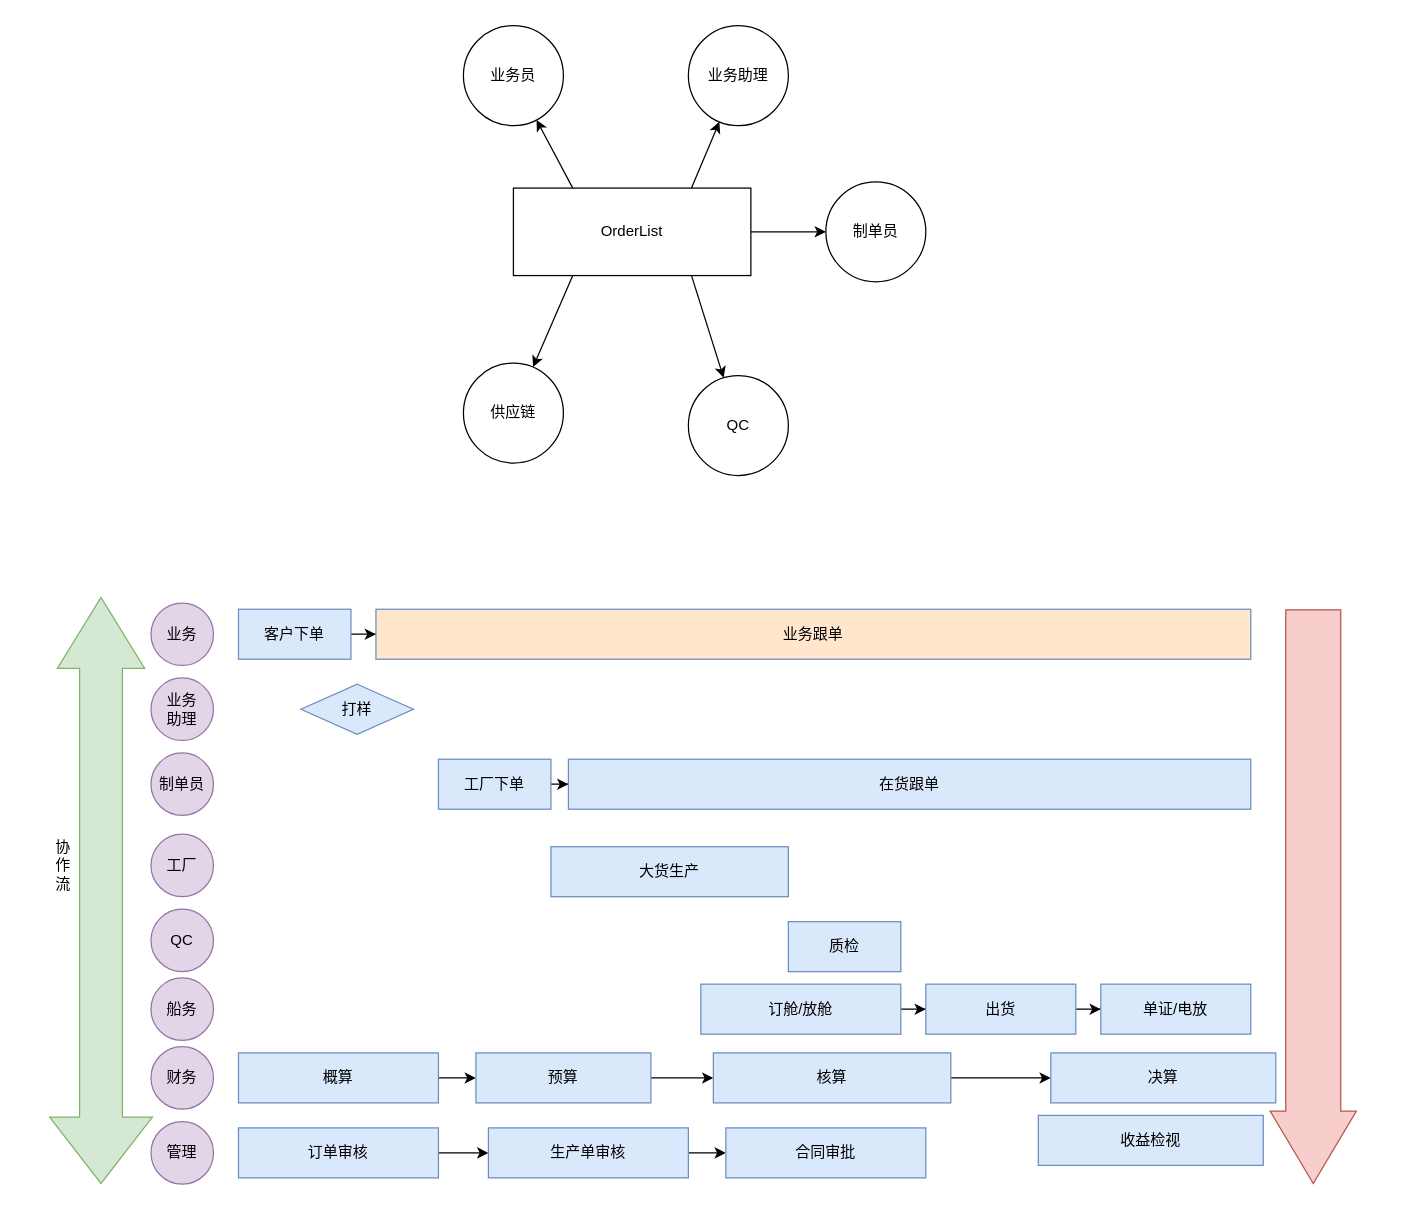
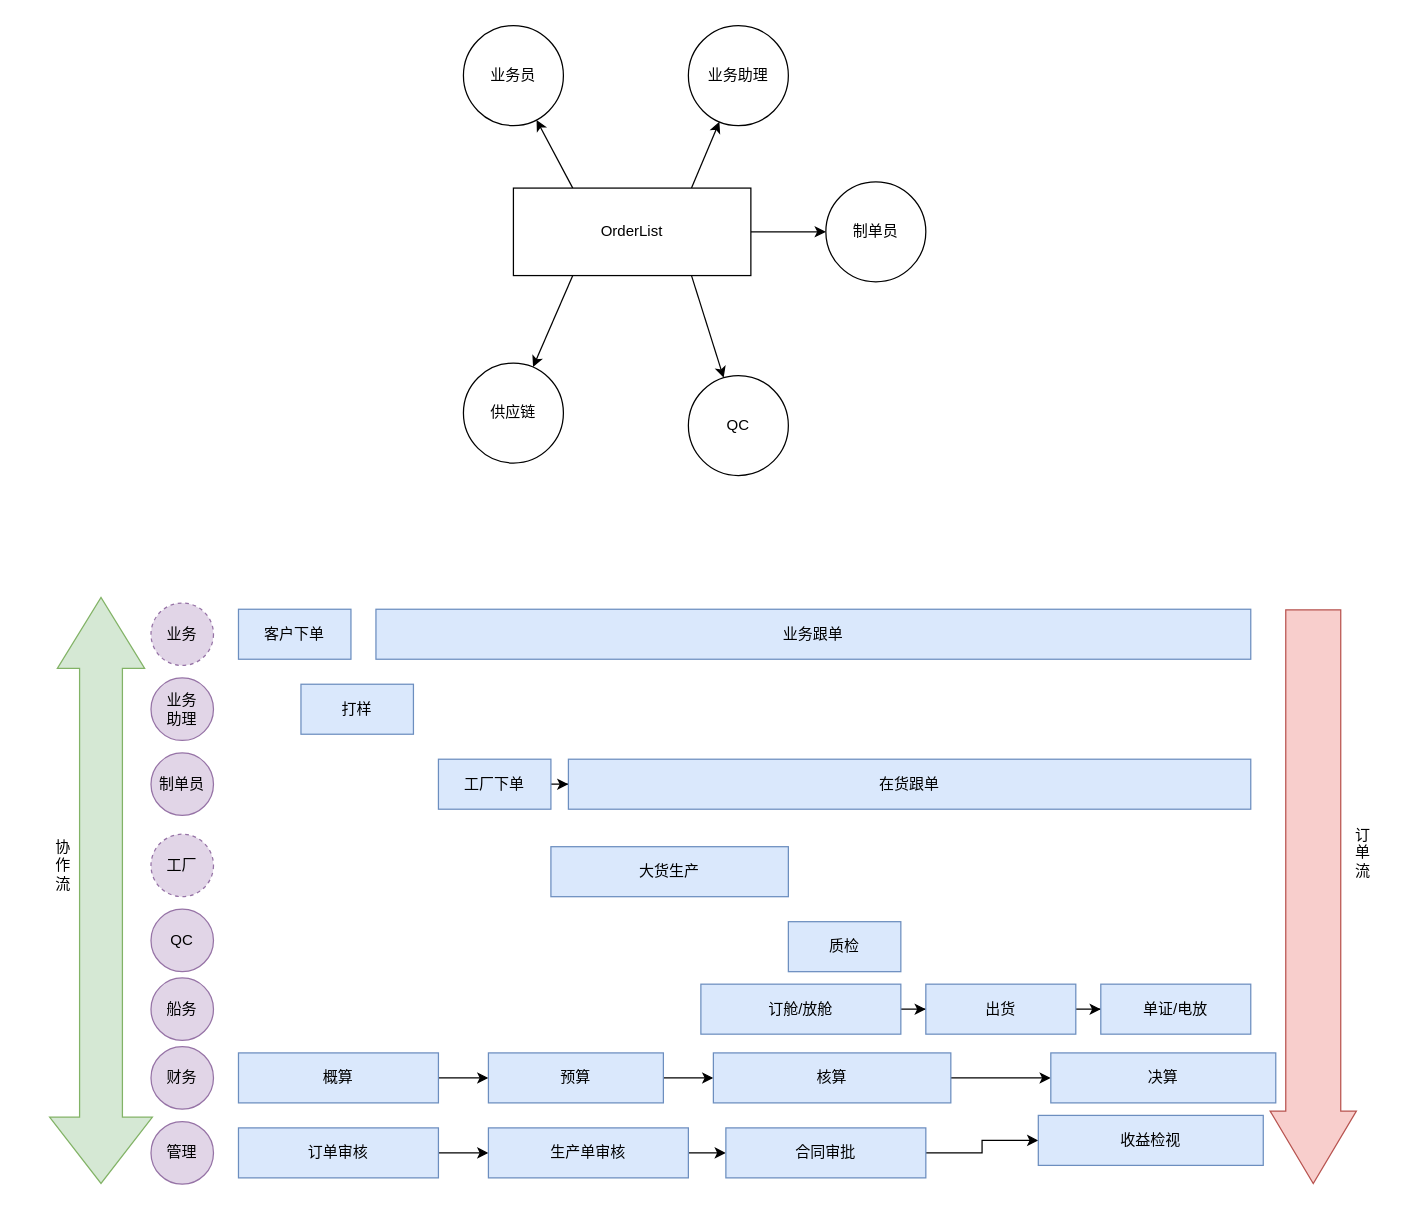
(182, 634) -> (182, 634)
(368, 634) -> none
(813, 634) -> (813, 634)
(357, 709) -> (357, 709)
none -> (1363, 853)
(182, 866) -> (182, 866)
(563, 1078) -> (576, 1078)
none -> (982, 1151)
